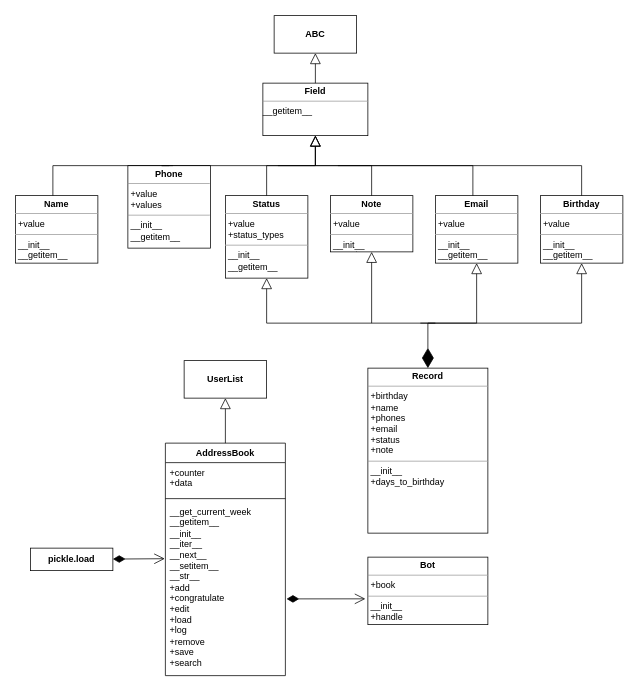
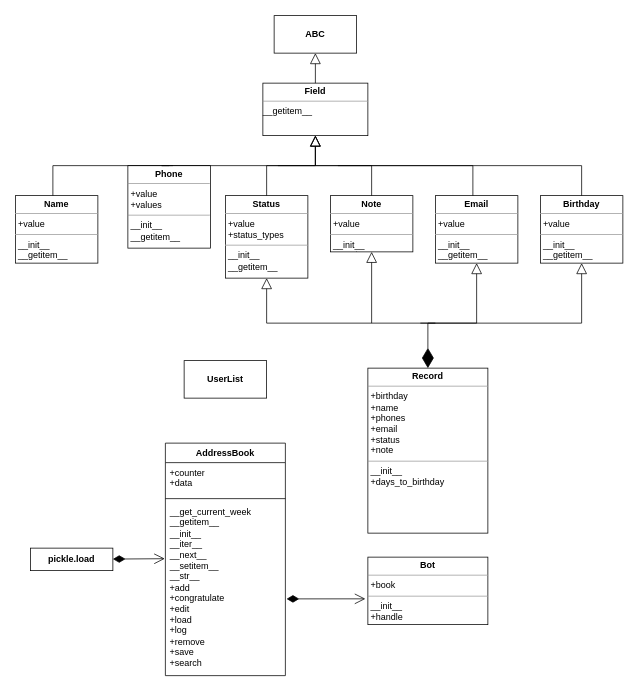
(225, 426) -> none
